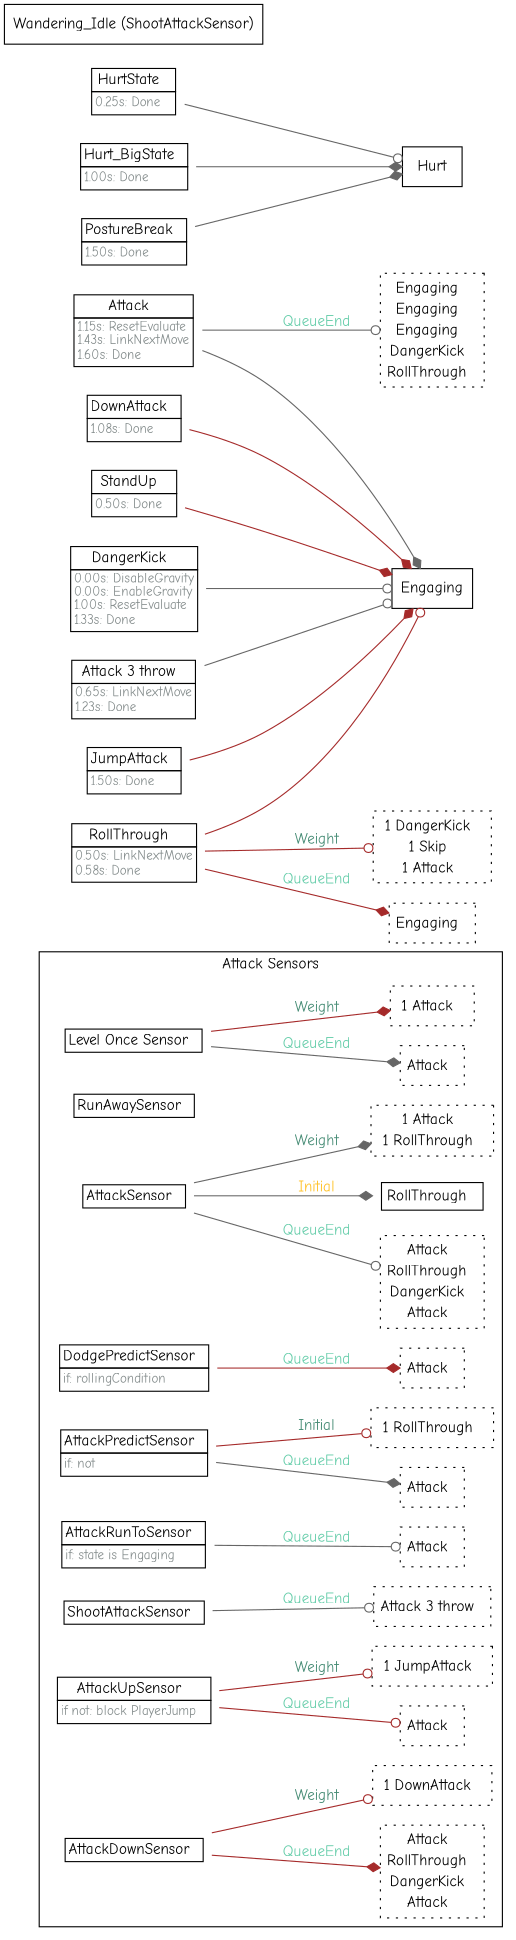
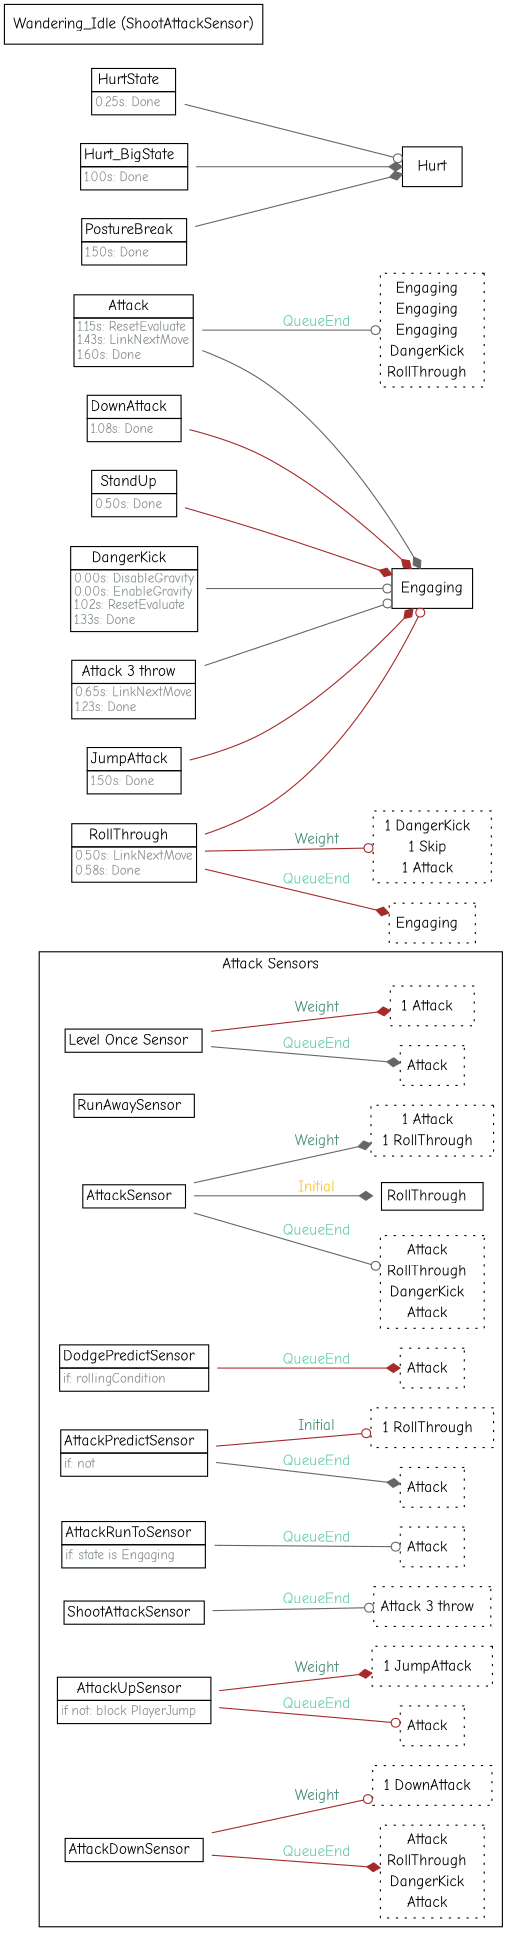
(131, 605) -> (130, 605)
(291, 1682) -> (289, 1683)
